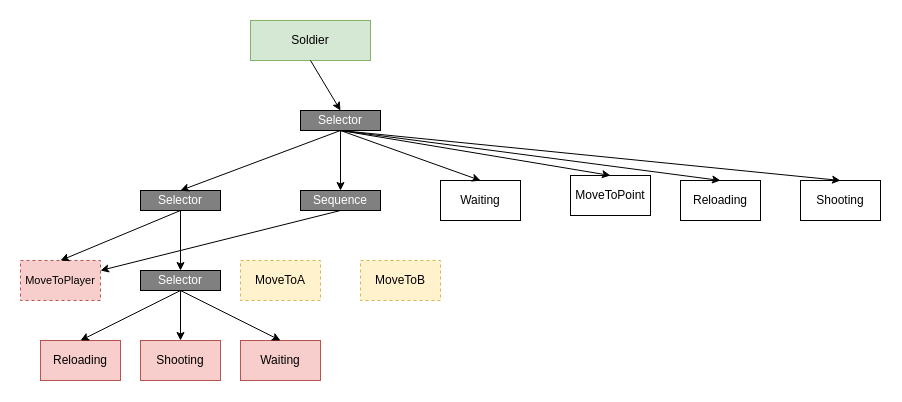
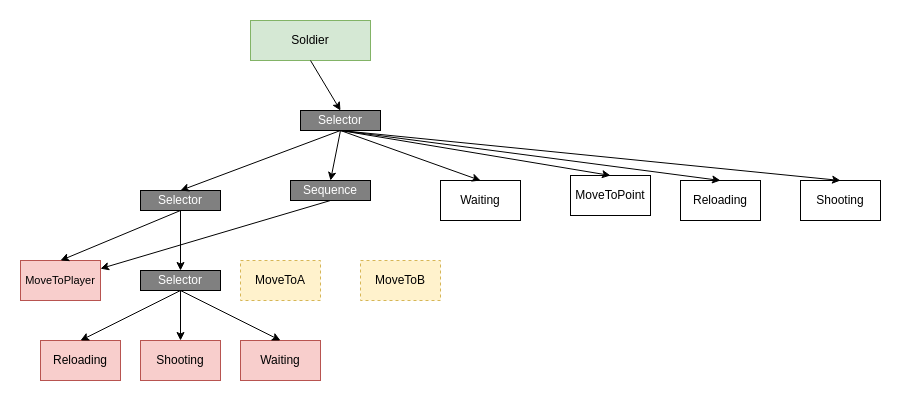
(341, 201) -> (331, 191)
(61, 281) -> (61, 281)
